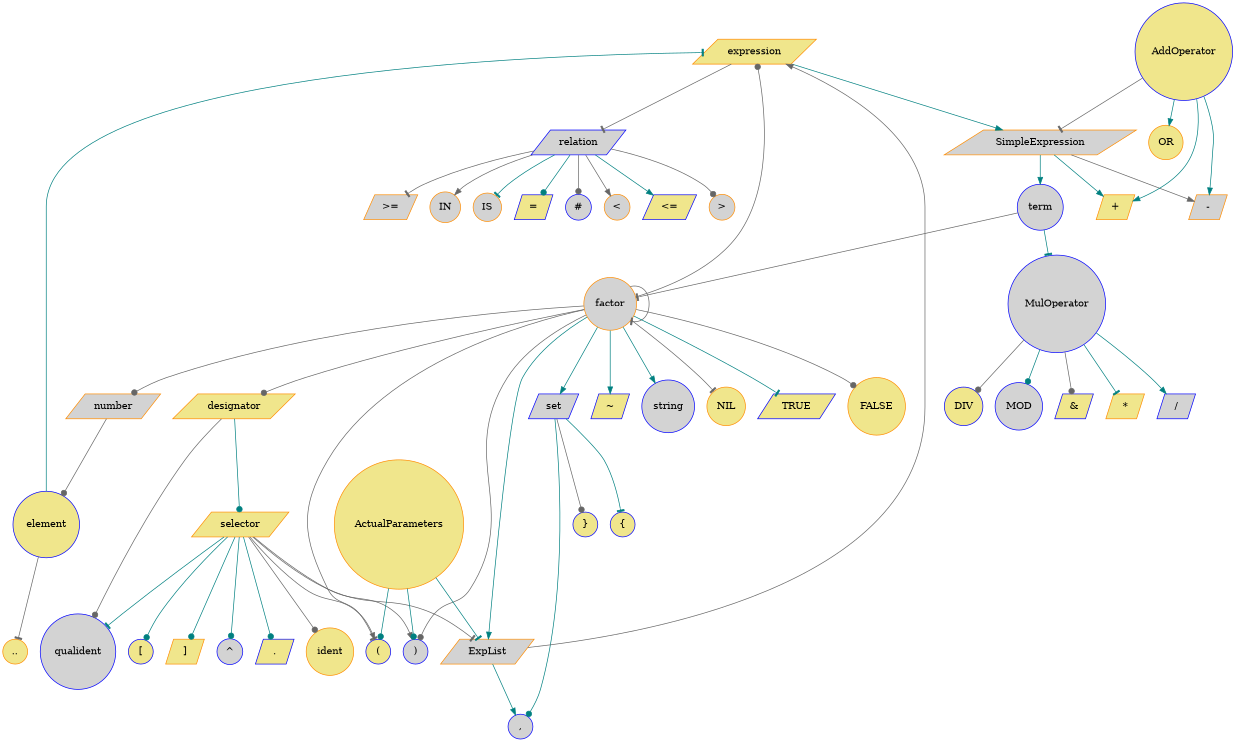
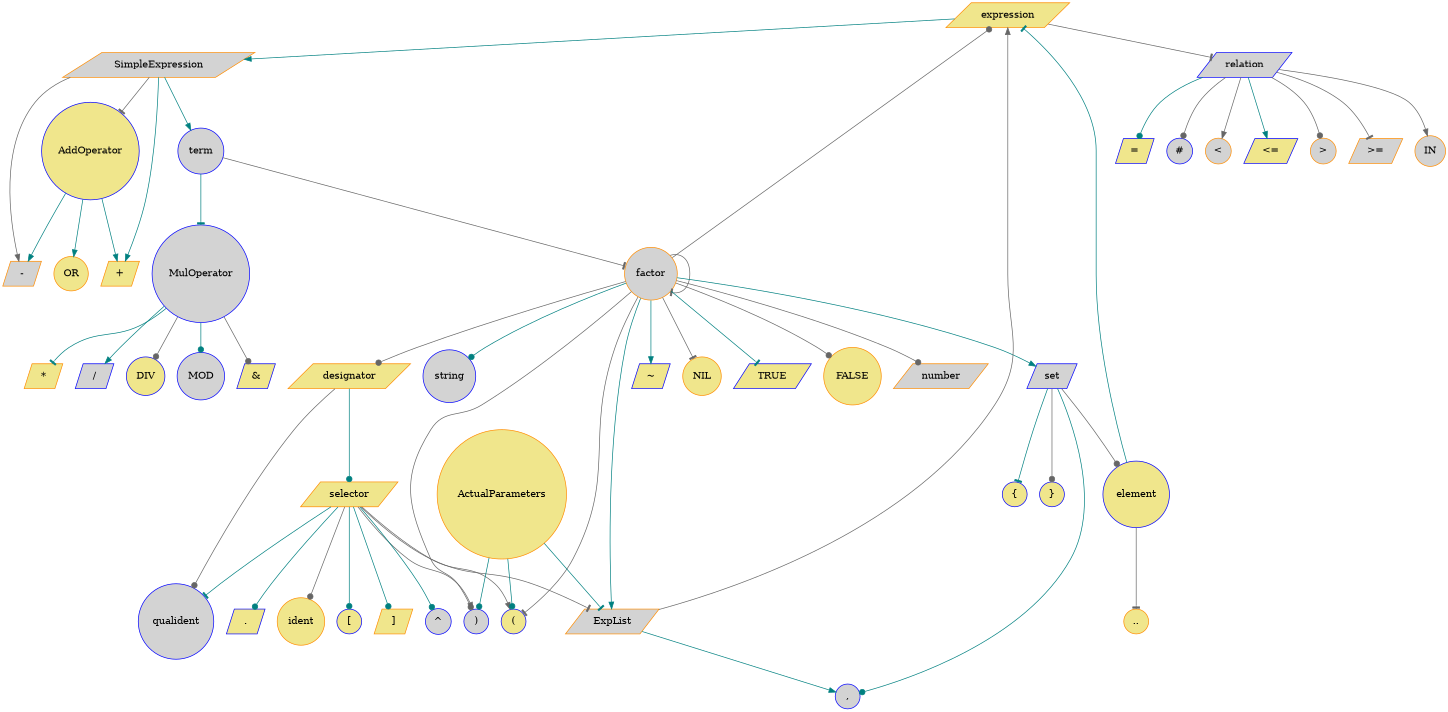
(1102, 103) -> (136, 94)
(487, 207) -> none
(637, 352) -> (548, 315)
(86, 455) -> (1089, 424)
